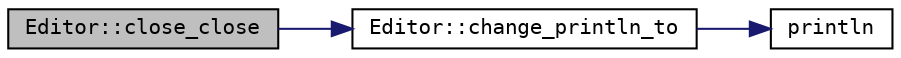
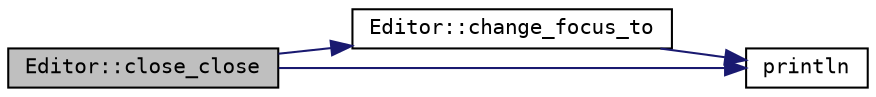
(525, 29) -> (512, 29)
none -> (502, 68)
